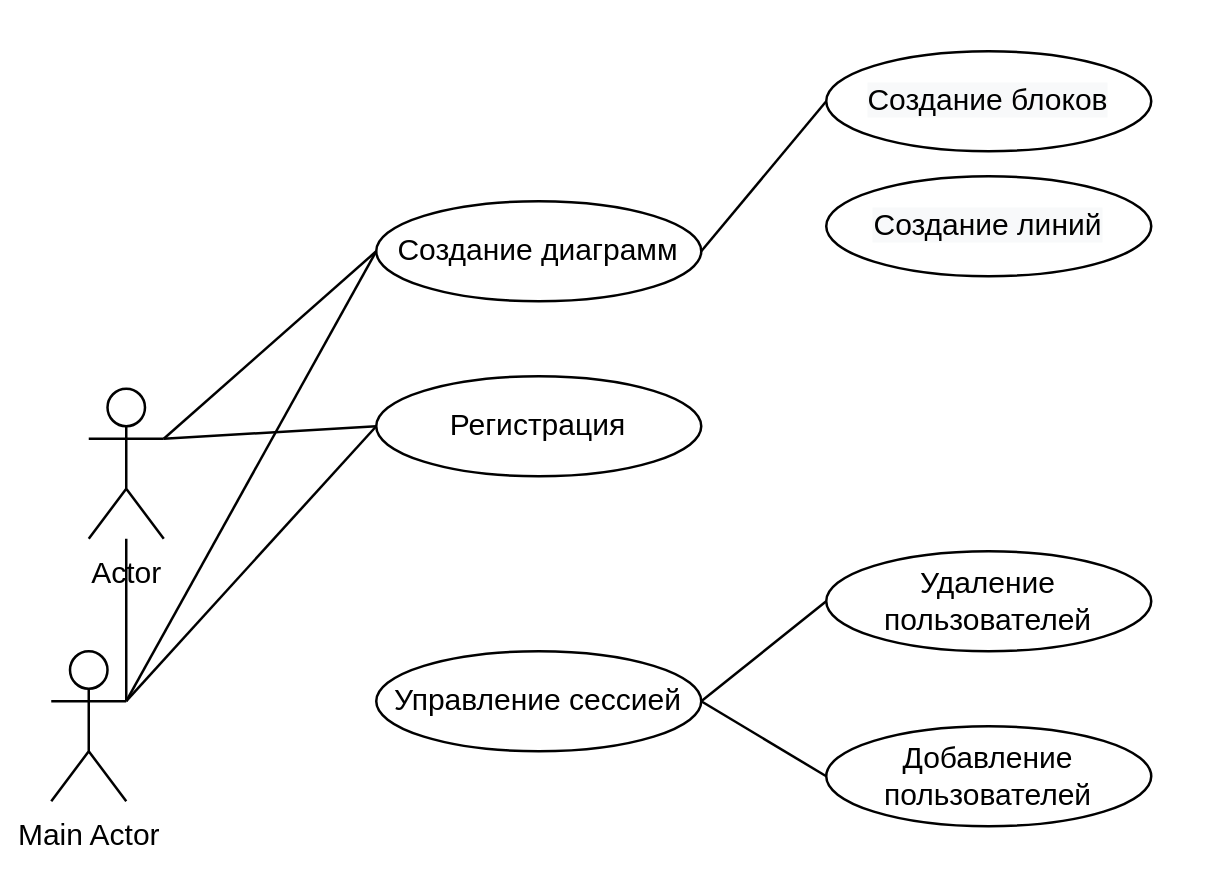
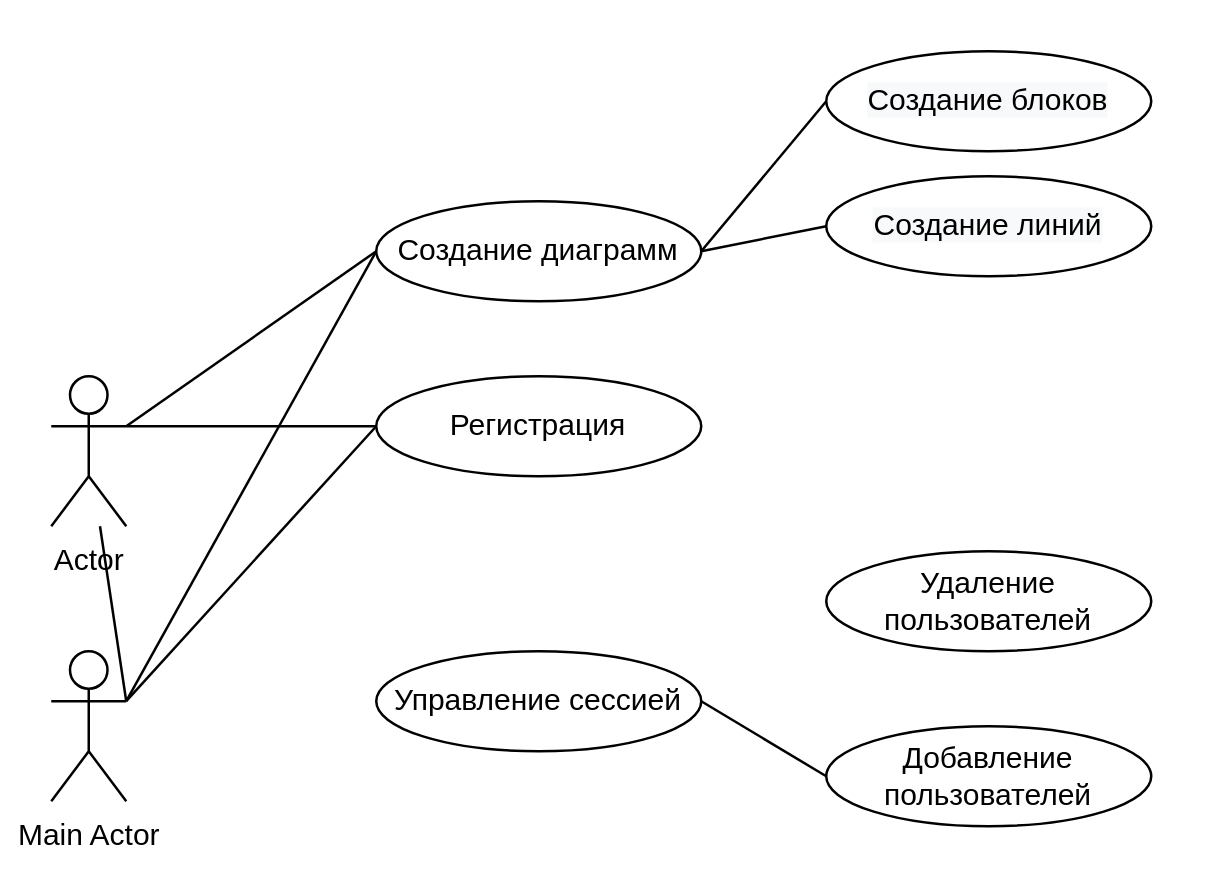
none -> (766, 238)
(126, 464) -> (89, 451)
(765, 650) -> none
